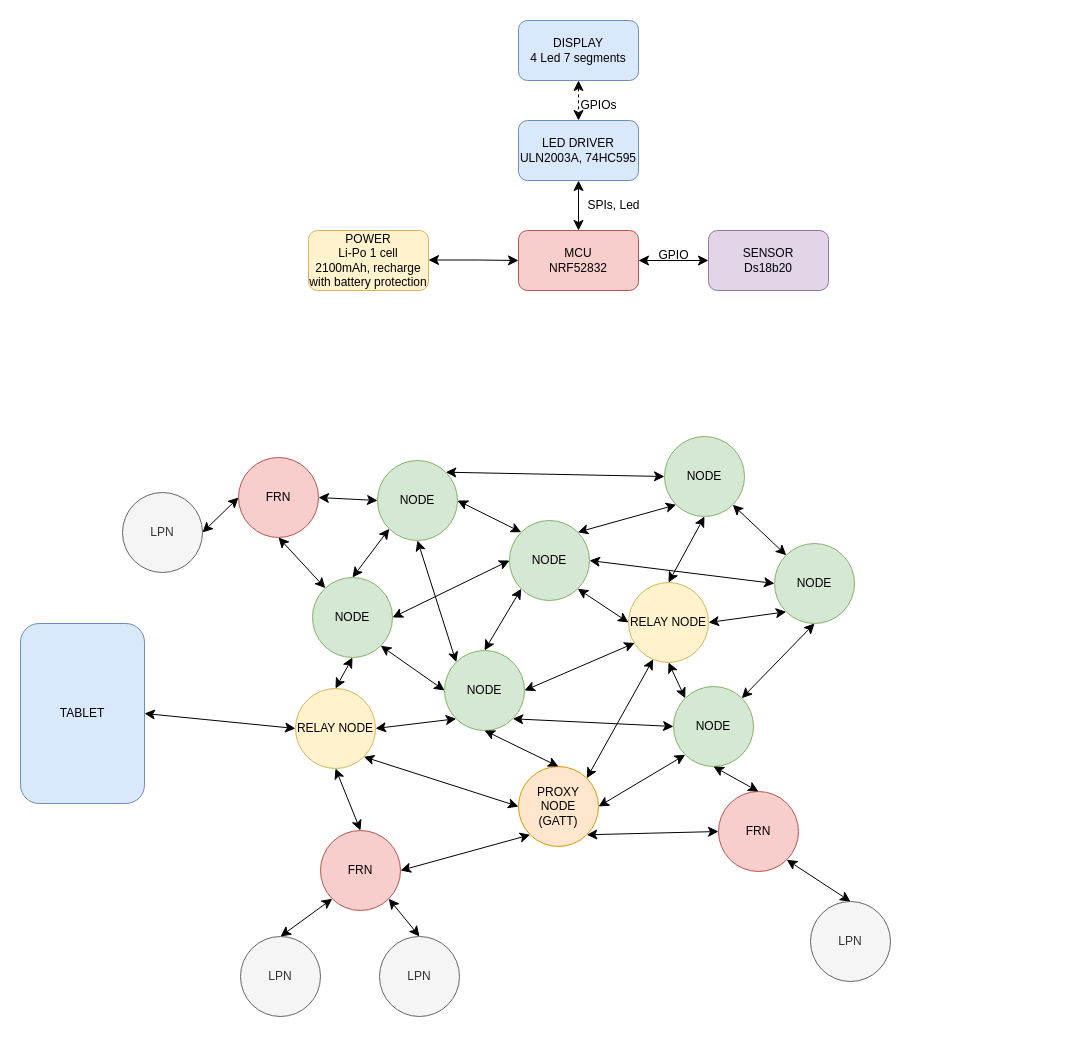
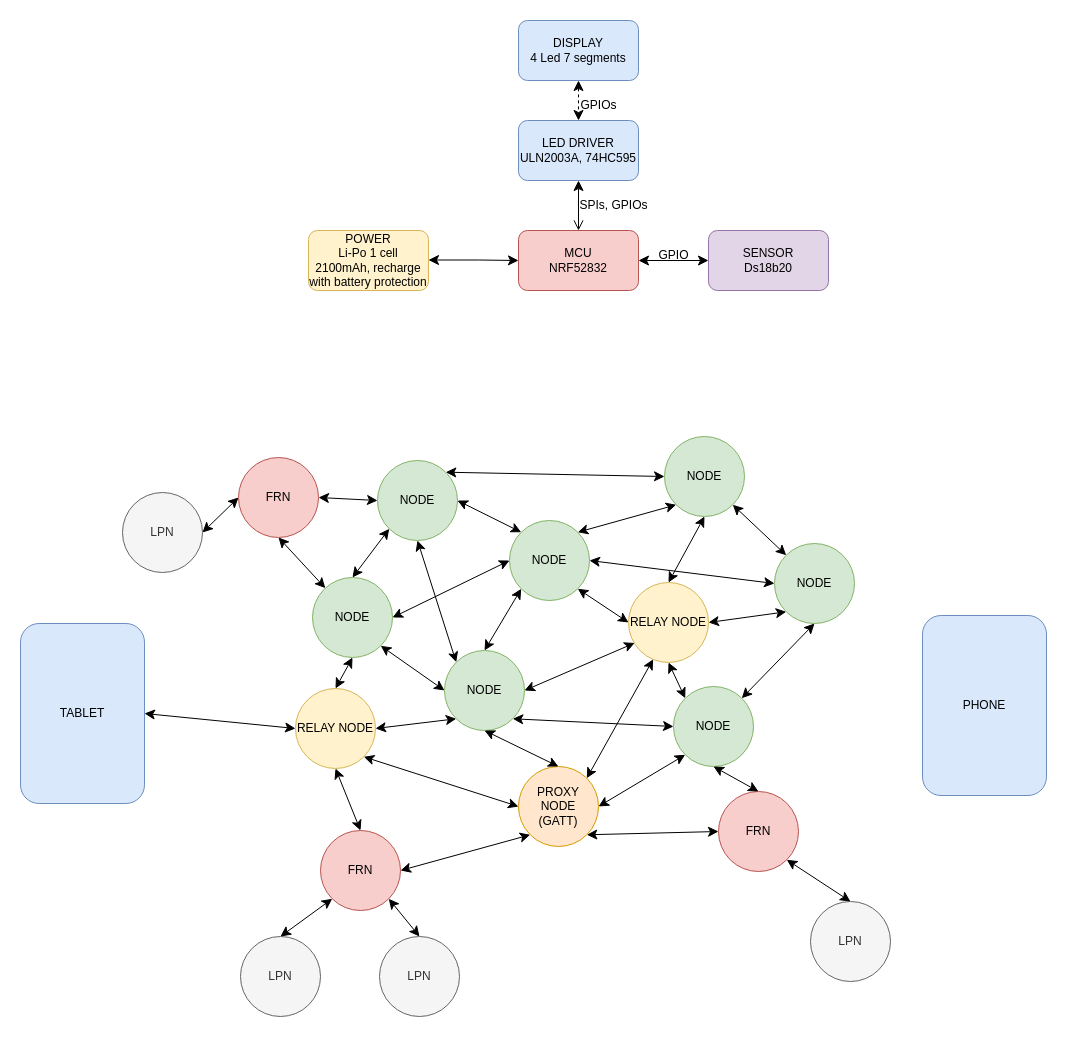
(614, 206) -> (614, 206)
(579, 221) -> (579, 223)
none -> (985, 706)
